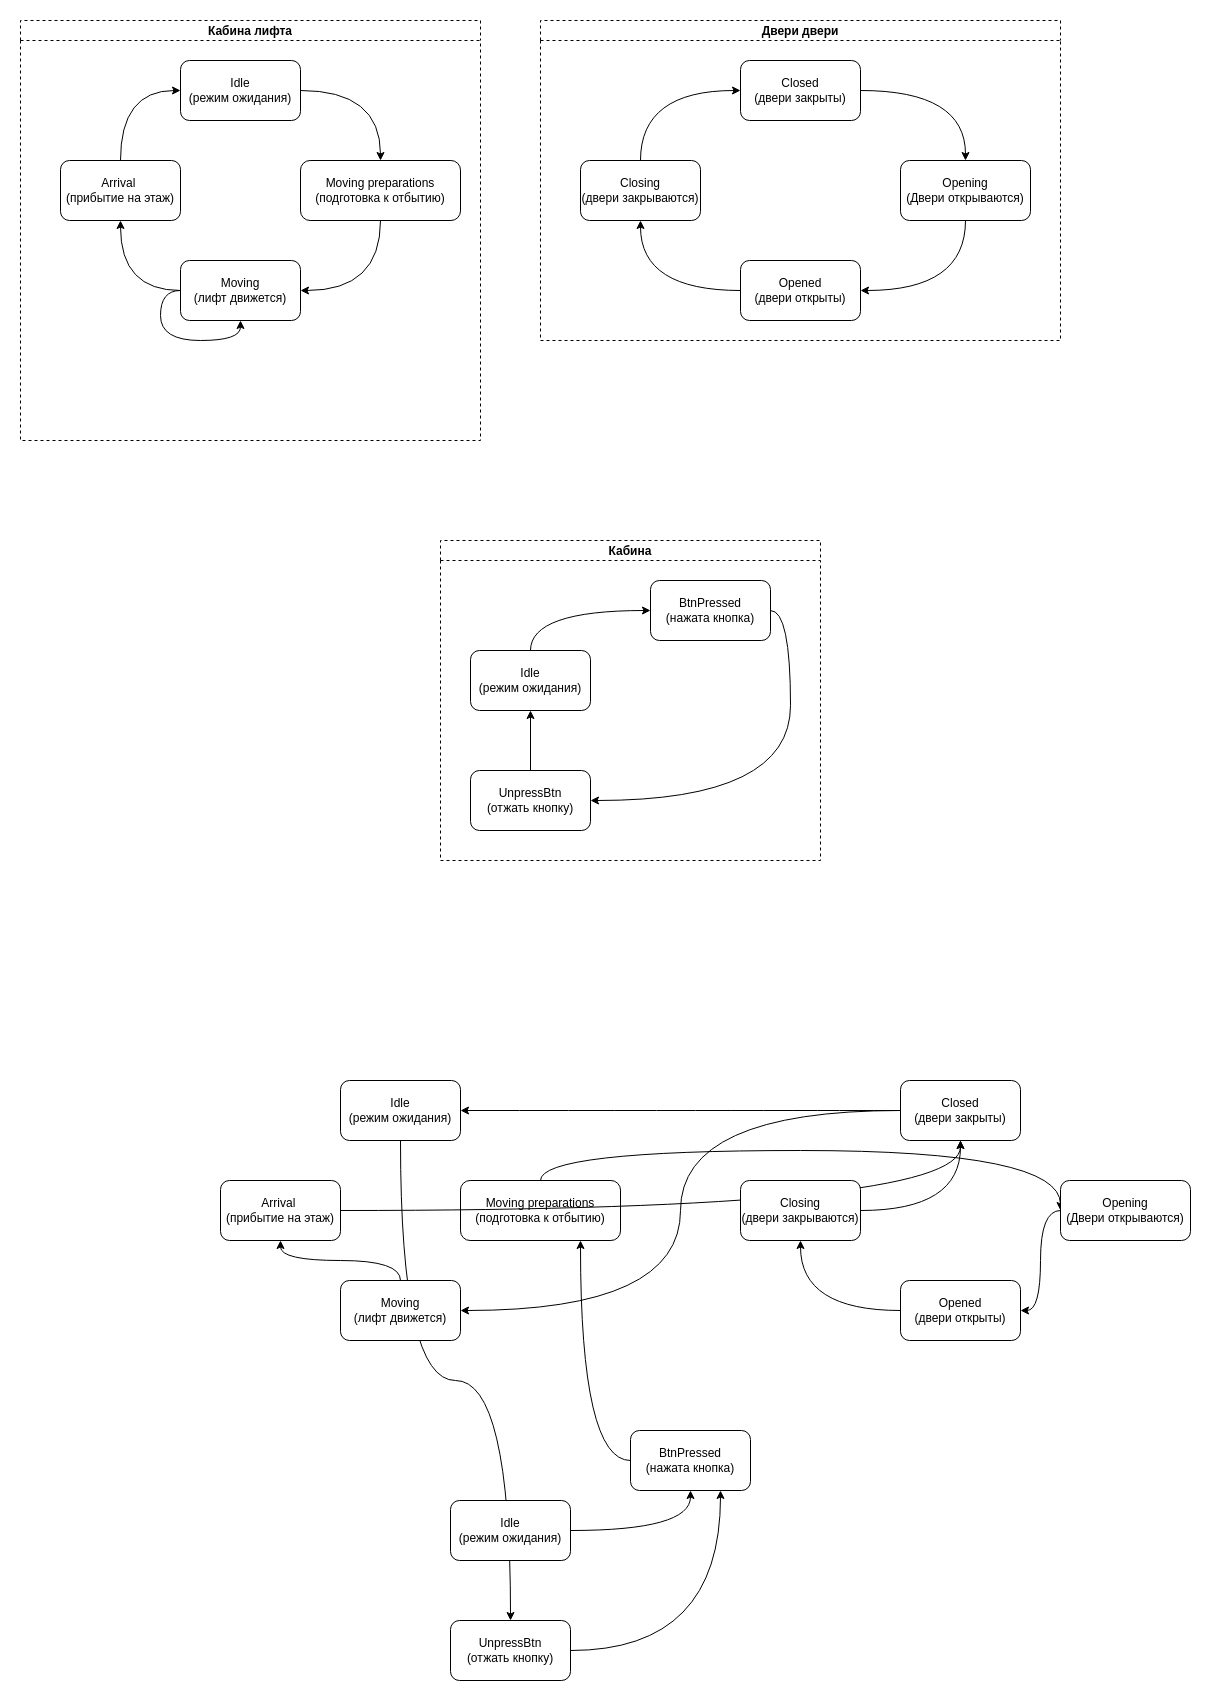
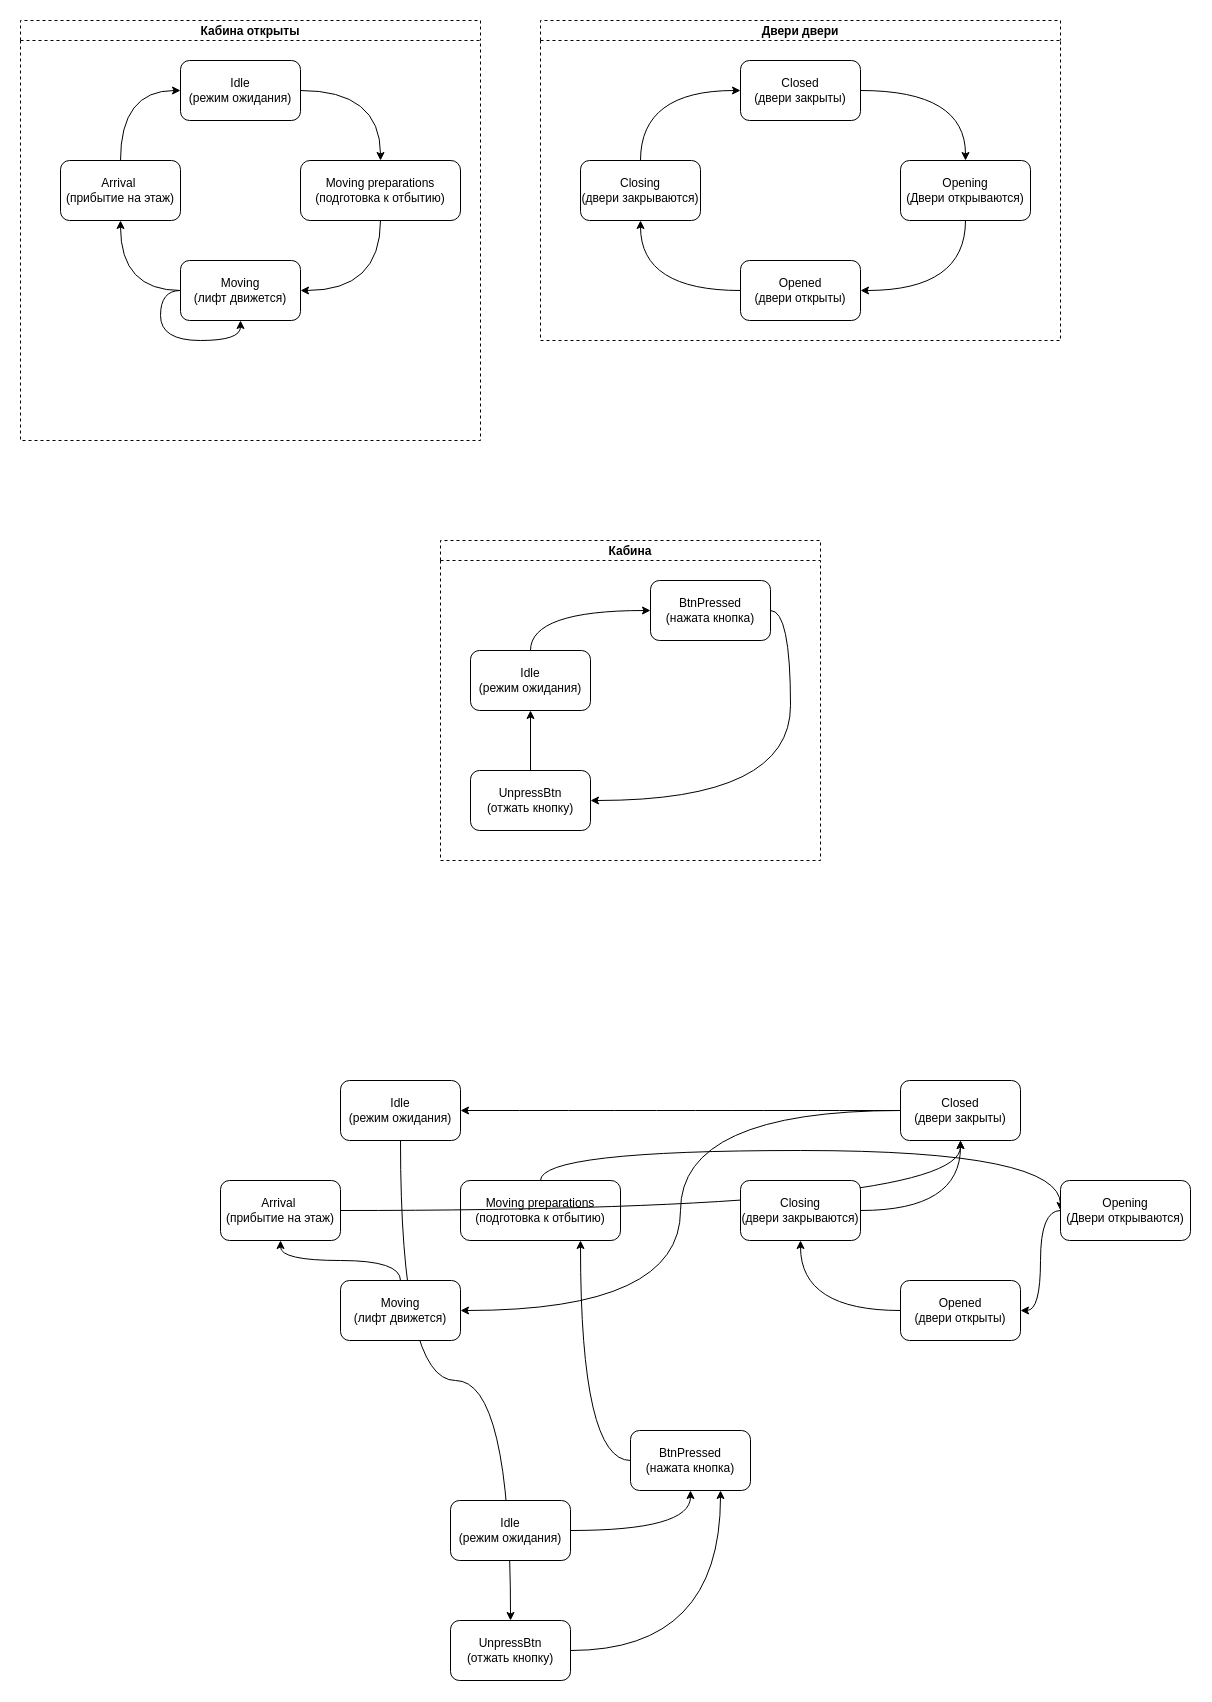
(250, 31) -> (250, 31)
